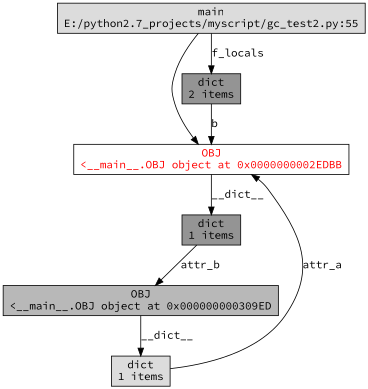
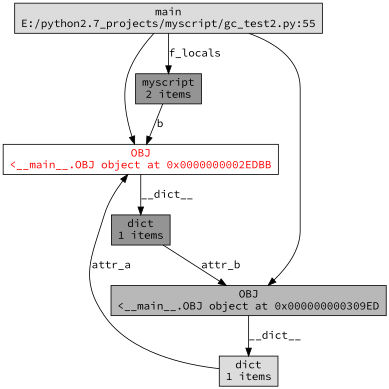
(211, 89) -> (169, 89)
none -> (300, 148)
